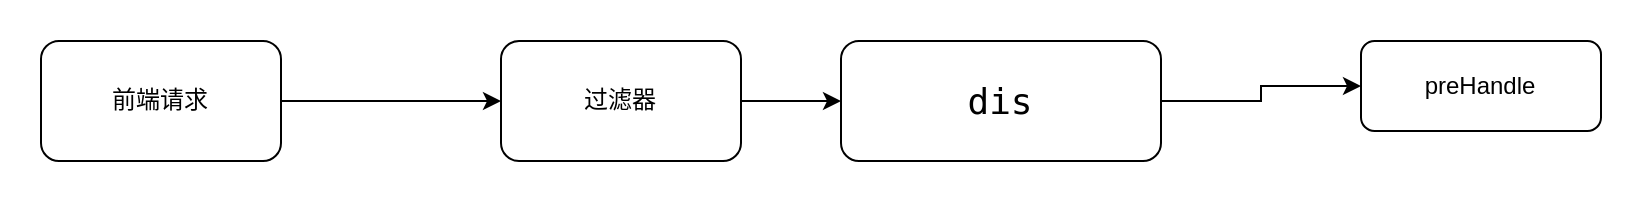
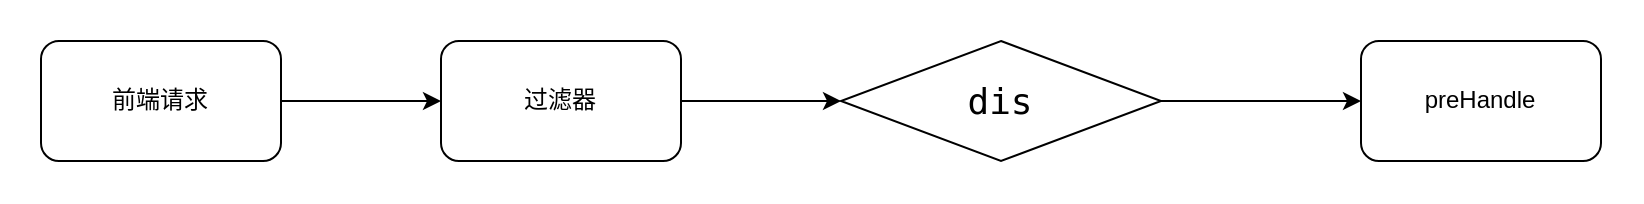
(1481, 86) -> (1481, 101)
(621, 101) -> (561, 101)
(1001, 101) -> (1001, 101)
